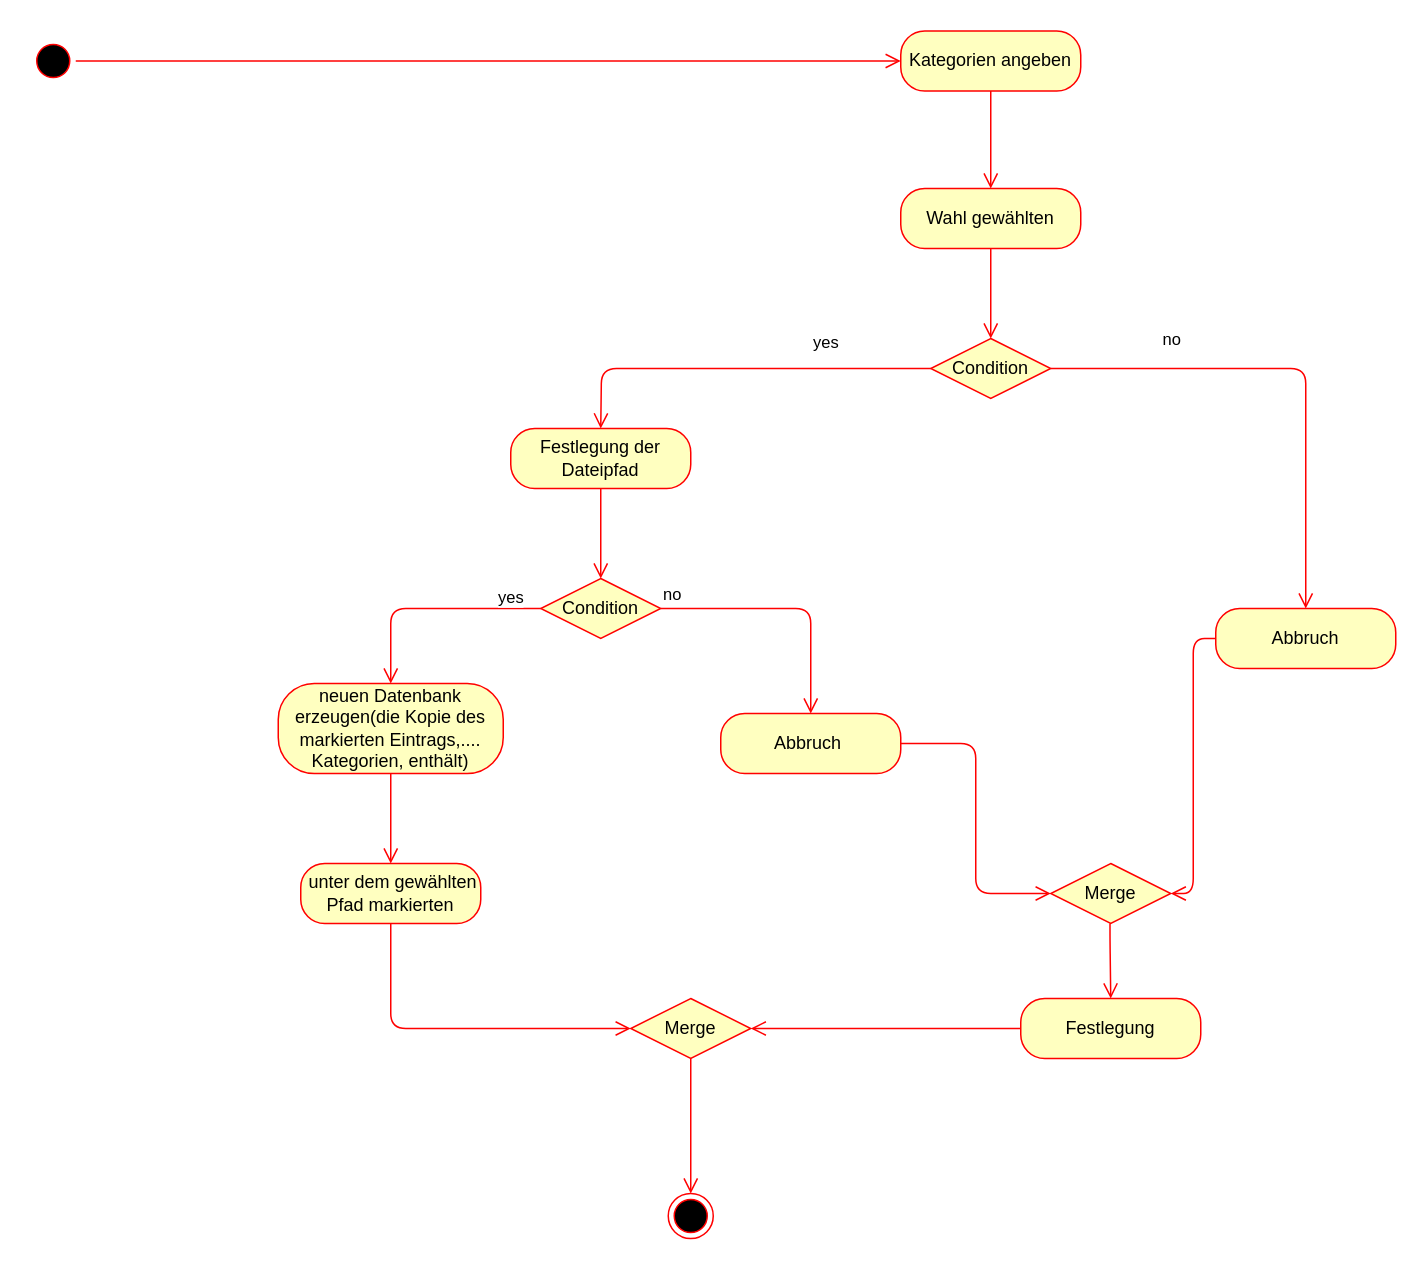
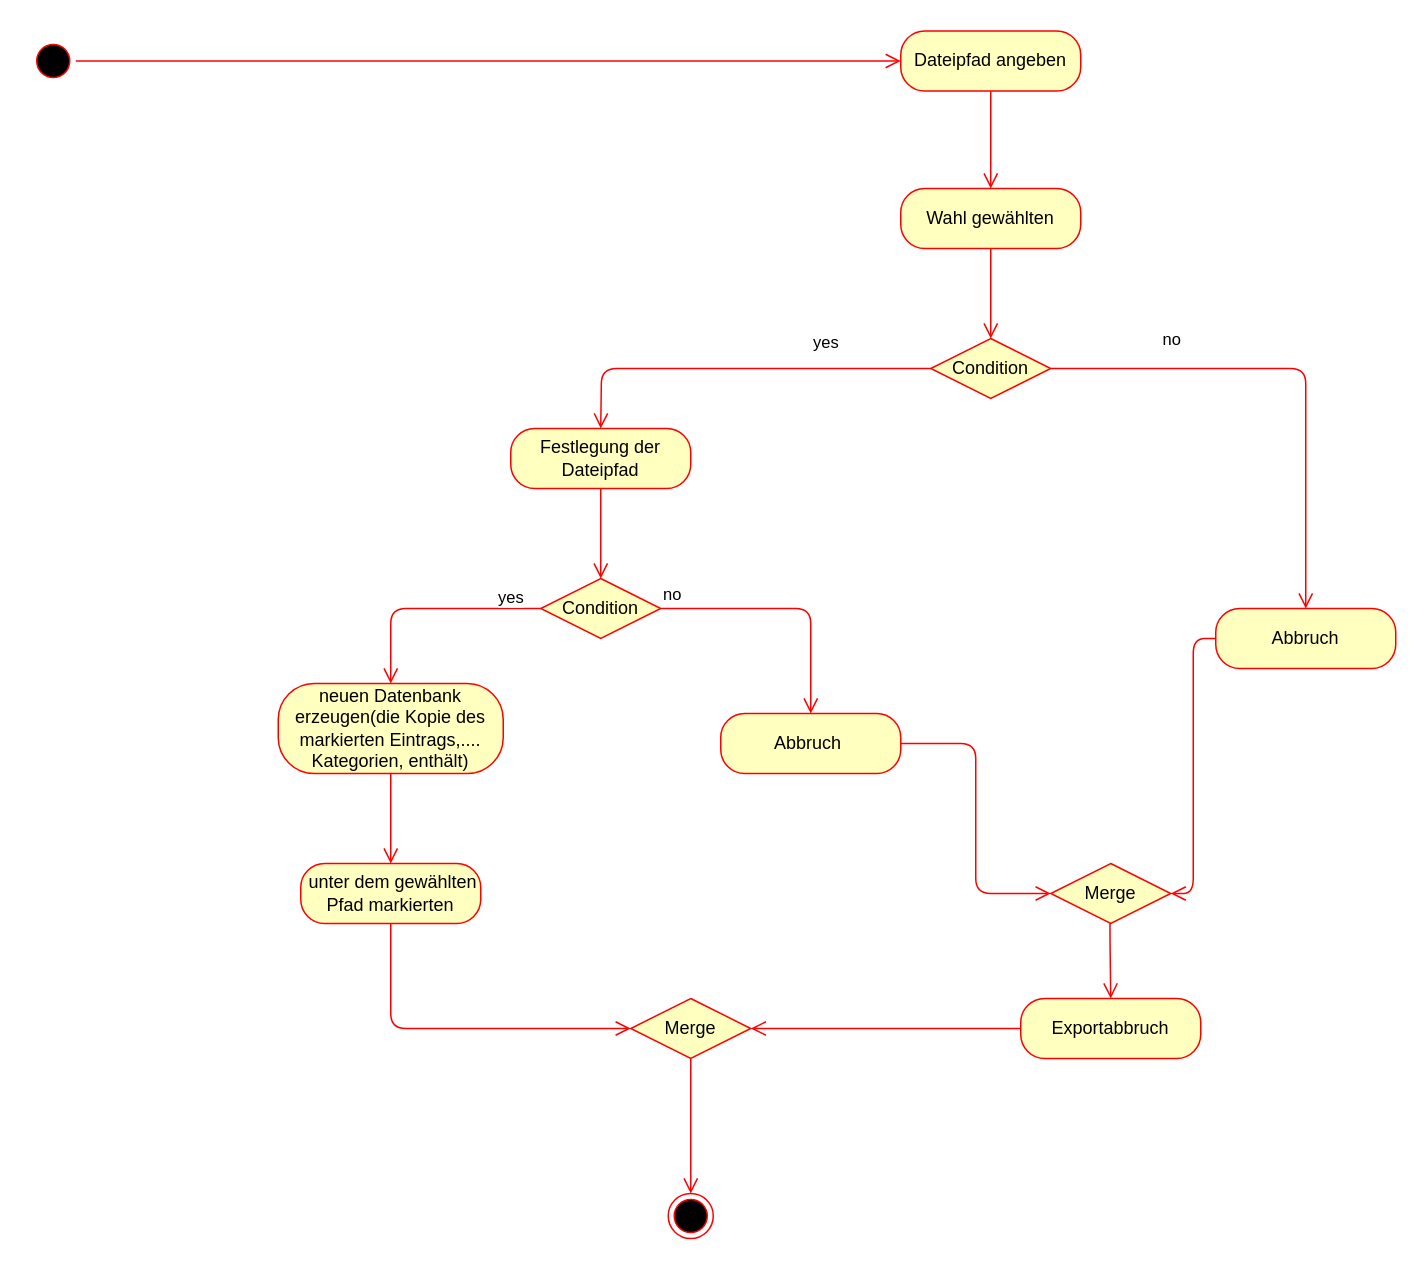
(991, 61) -> (991, 61)
(1111, 1028) -> (1111, 1028)
